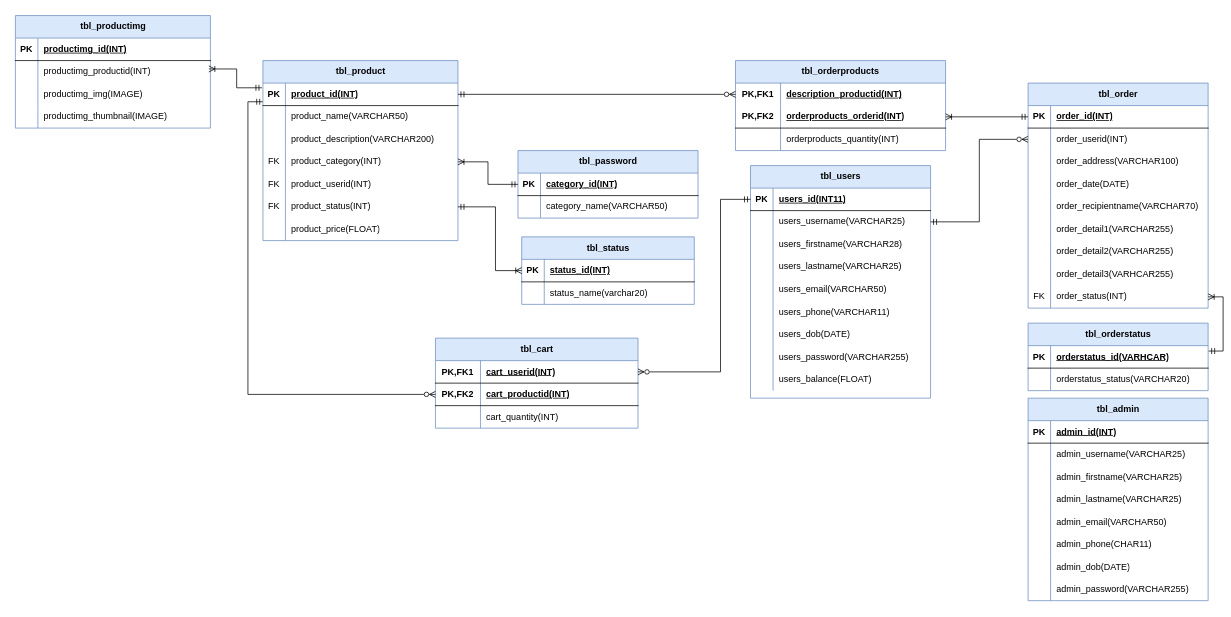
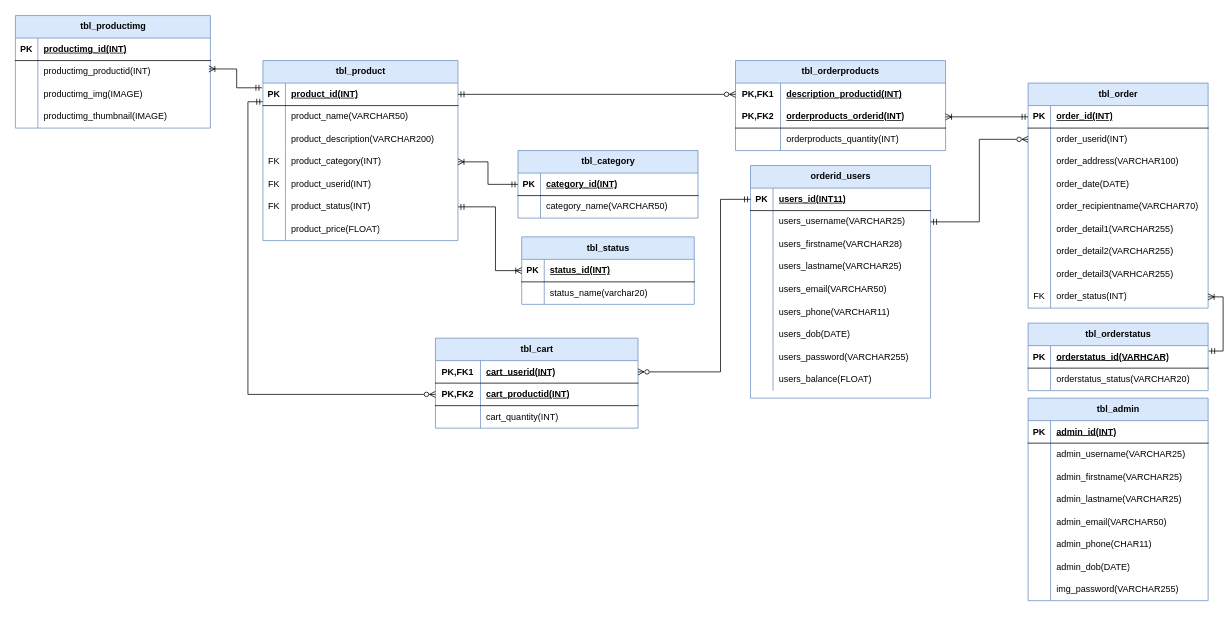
(608, 162) -> (608, 162)
(841, 177) -> (841, 177)
(1121, 589) -> (1116, 589)
